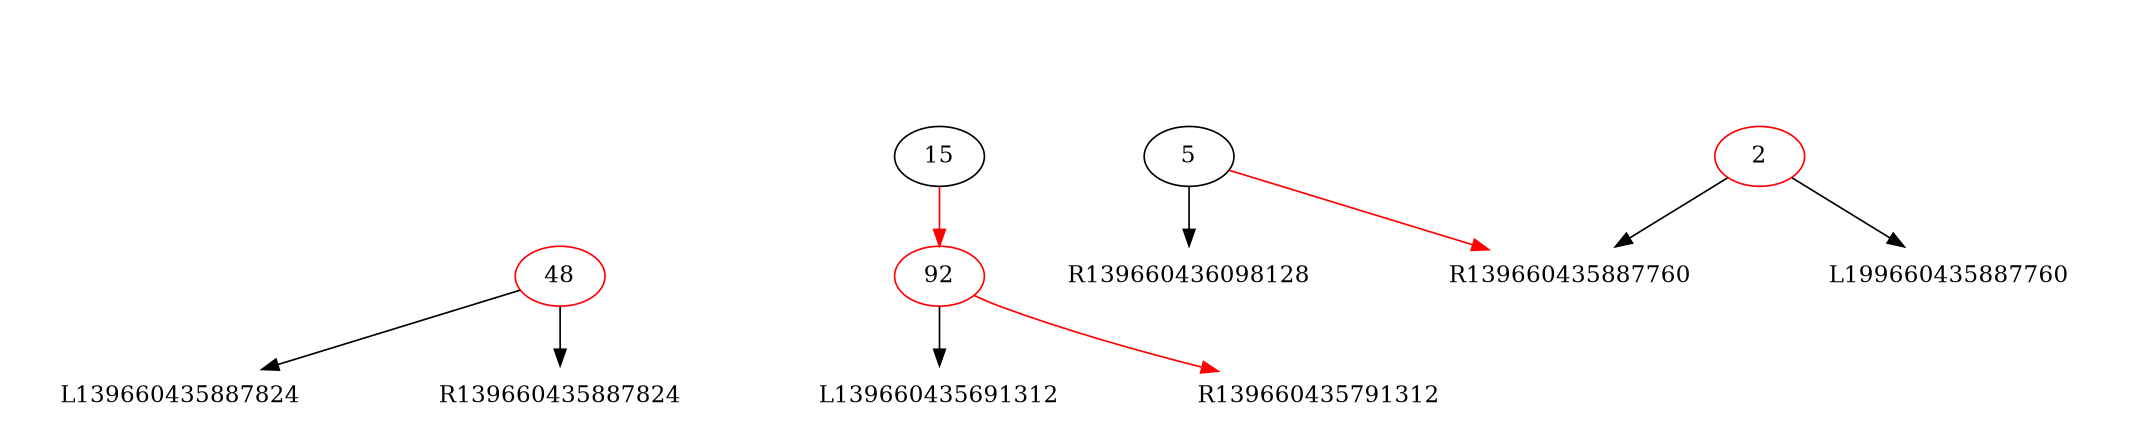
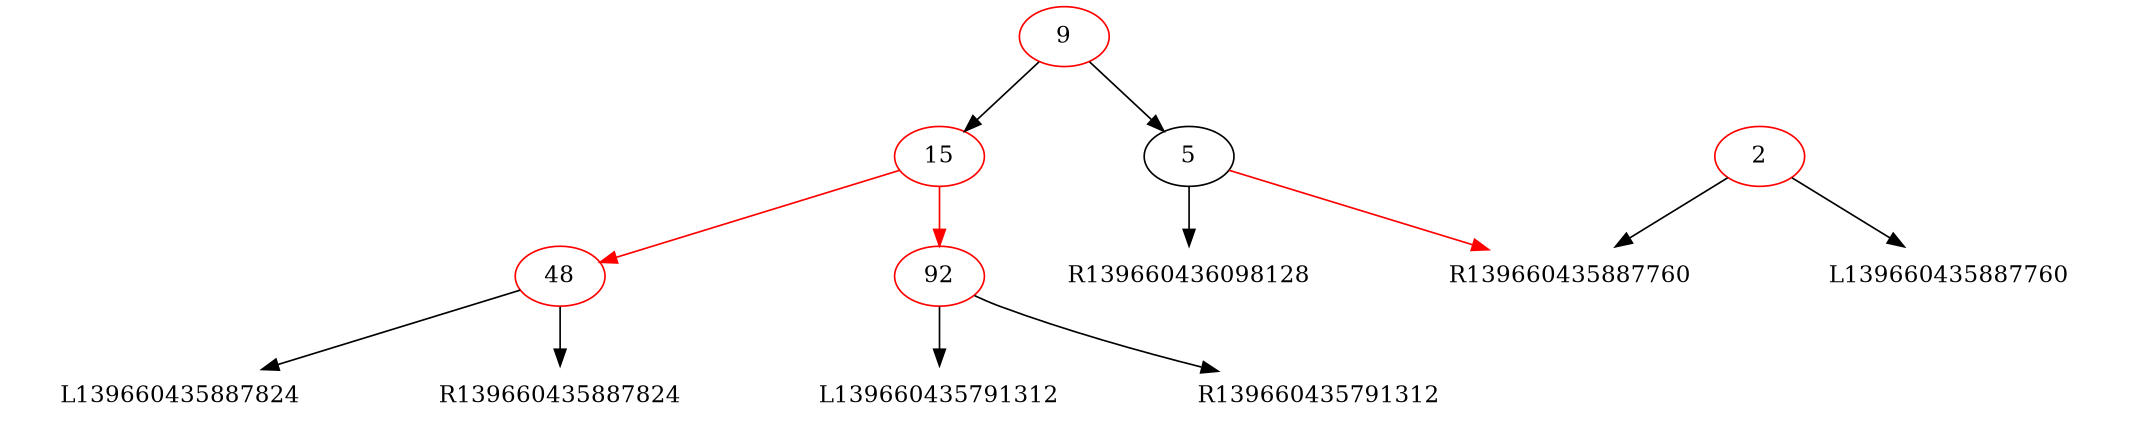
none -> (1064, 37)
(939, 156) -> (939, 156)
none -> (758, 214)
(1949, 276) -> (1949, 276)
(1087, 335) -> (1087, 335)
(939, 396) -> (939, 396)
